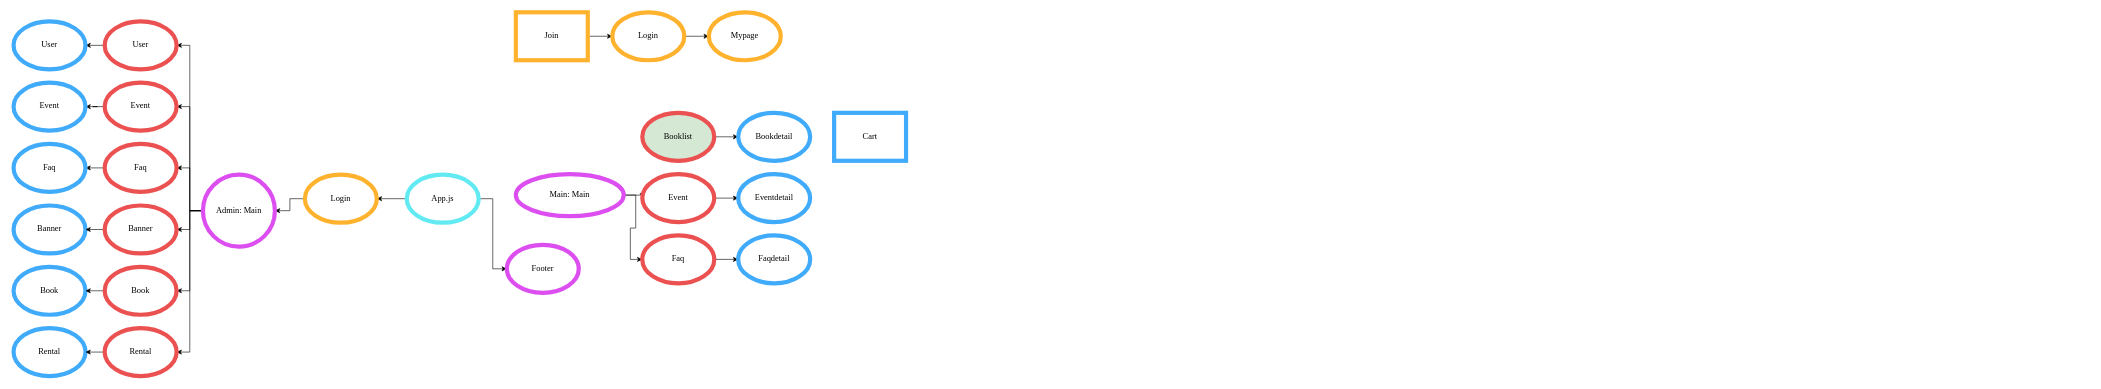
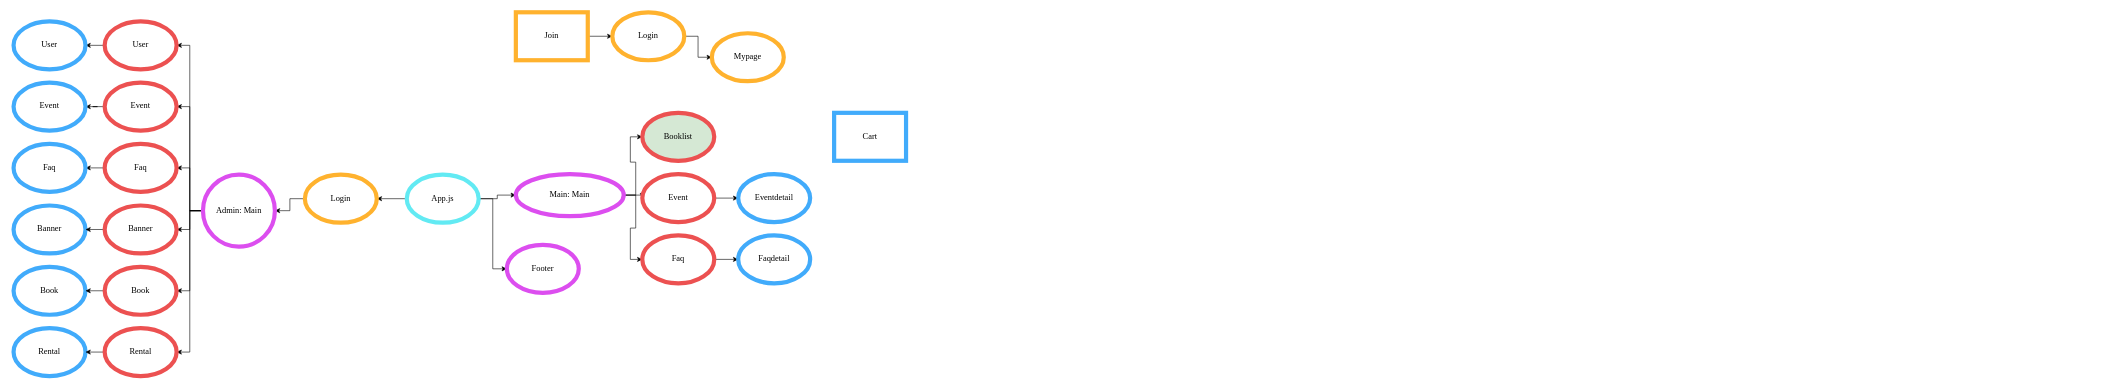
(744, 36) -> (747, 57)
(732, 137) -> none
(774, 137) -> none
none -> (632, 162)
none -> (497, 198)
